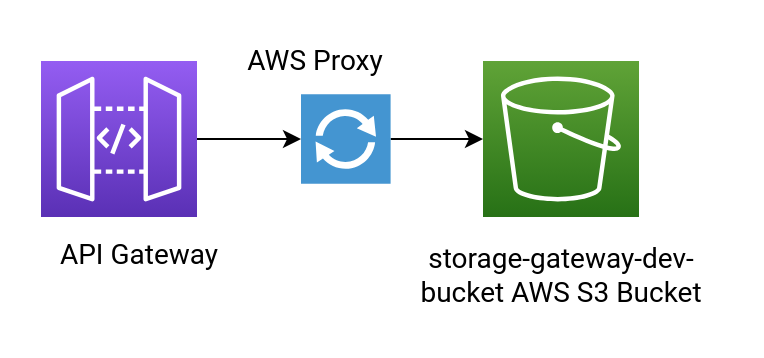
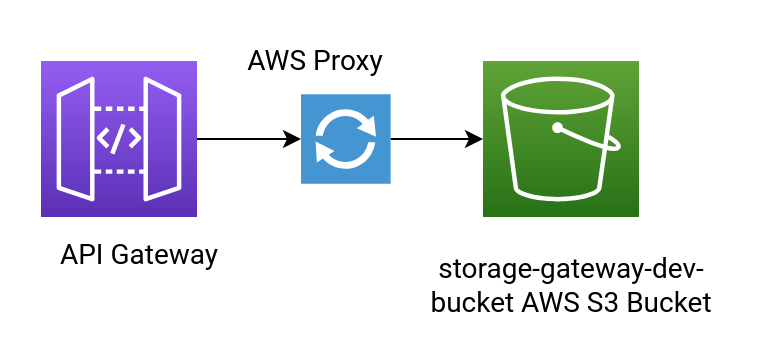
(561, 275) -> (571, 285)
